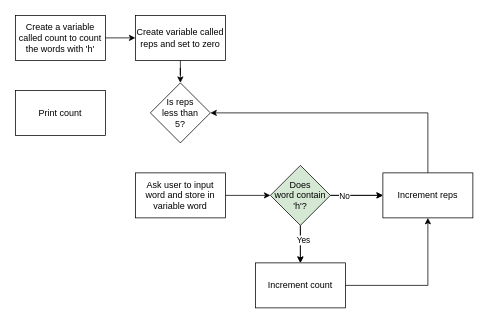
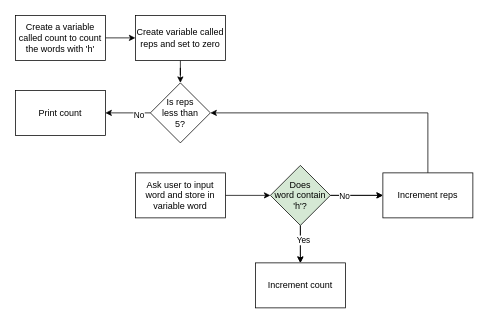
none -> (139, 113)
(388, 285) -> none
